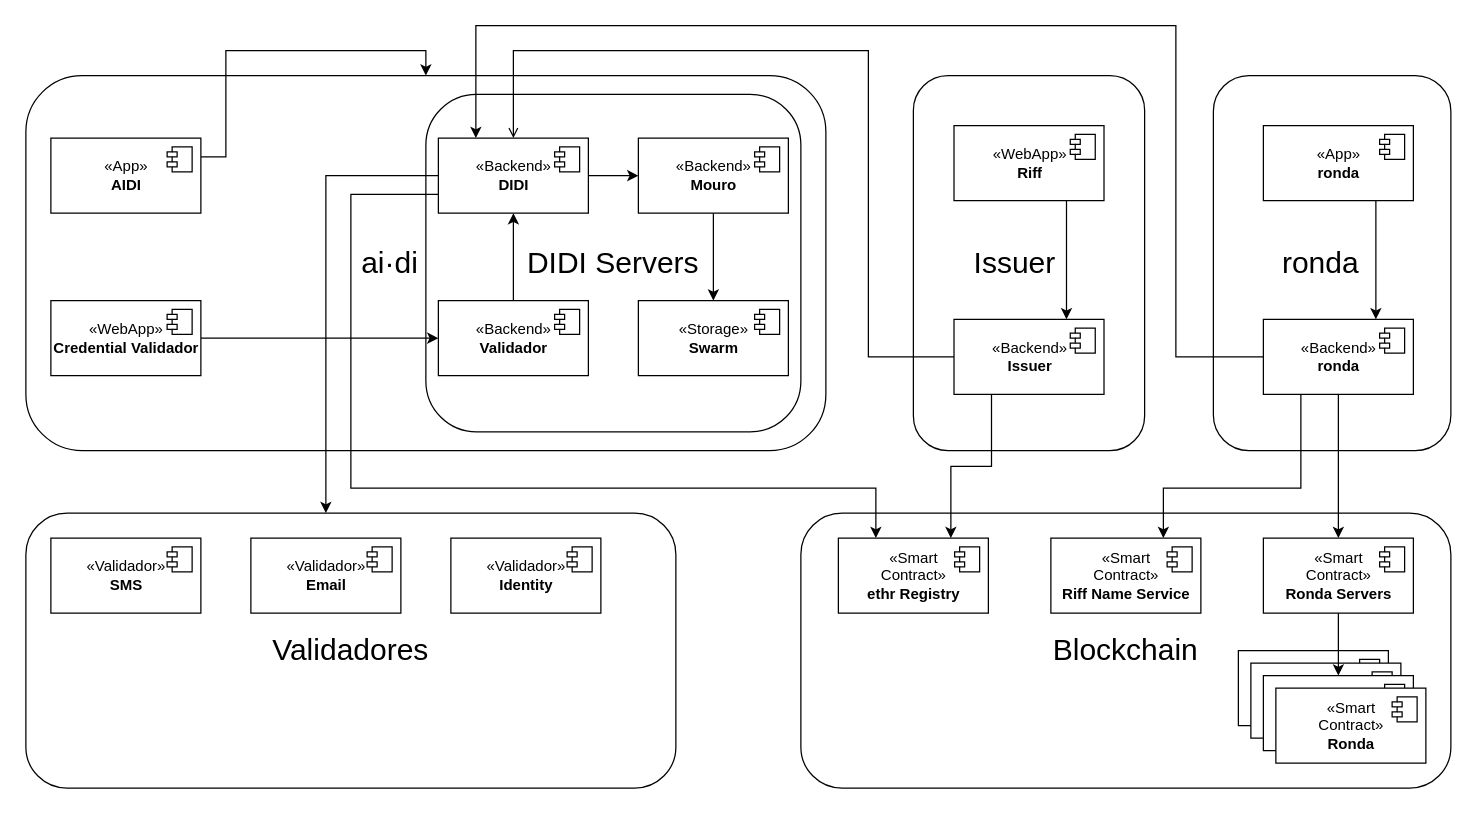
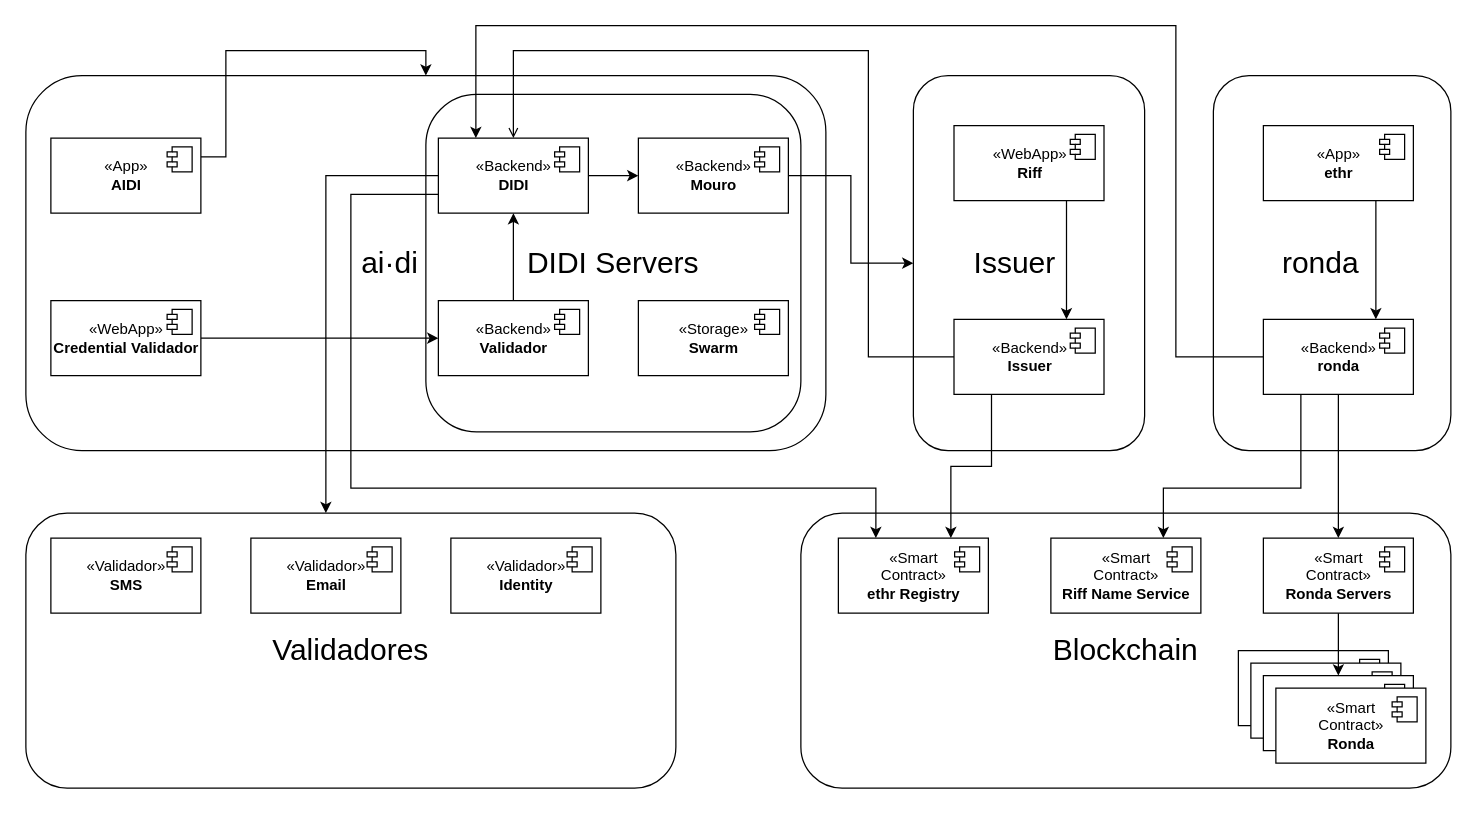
(1339, 163) -> (1339, 163)
(713, 252) -> (851, 215)
